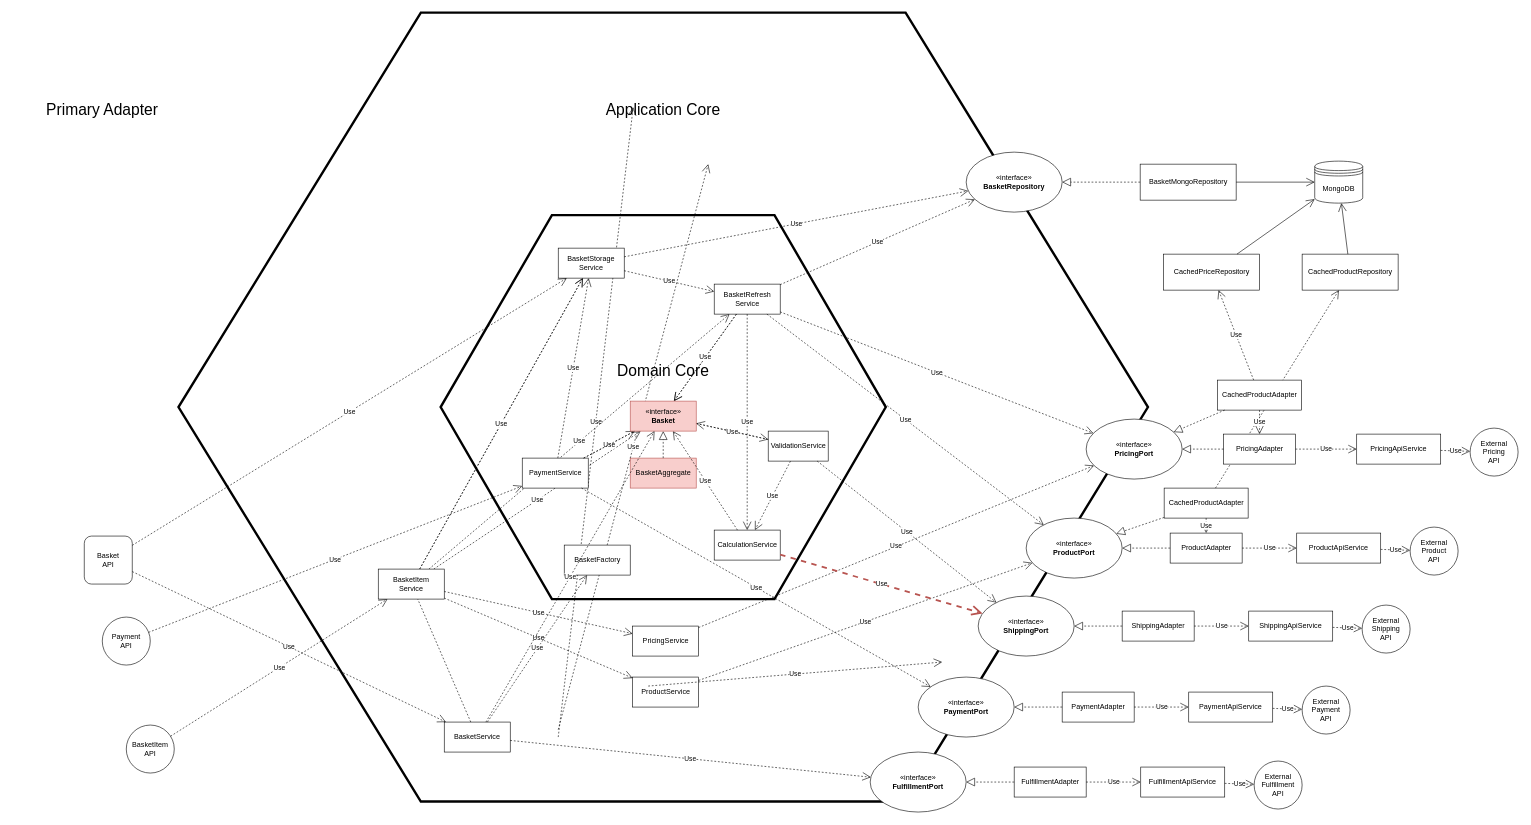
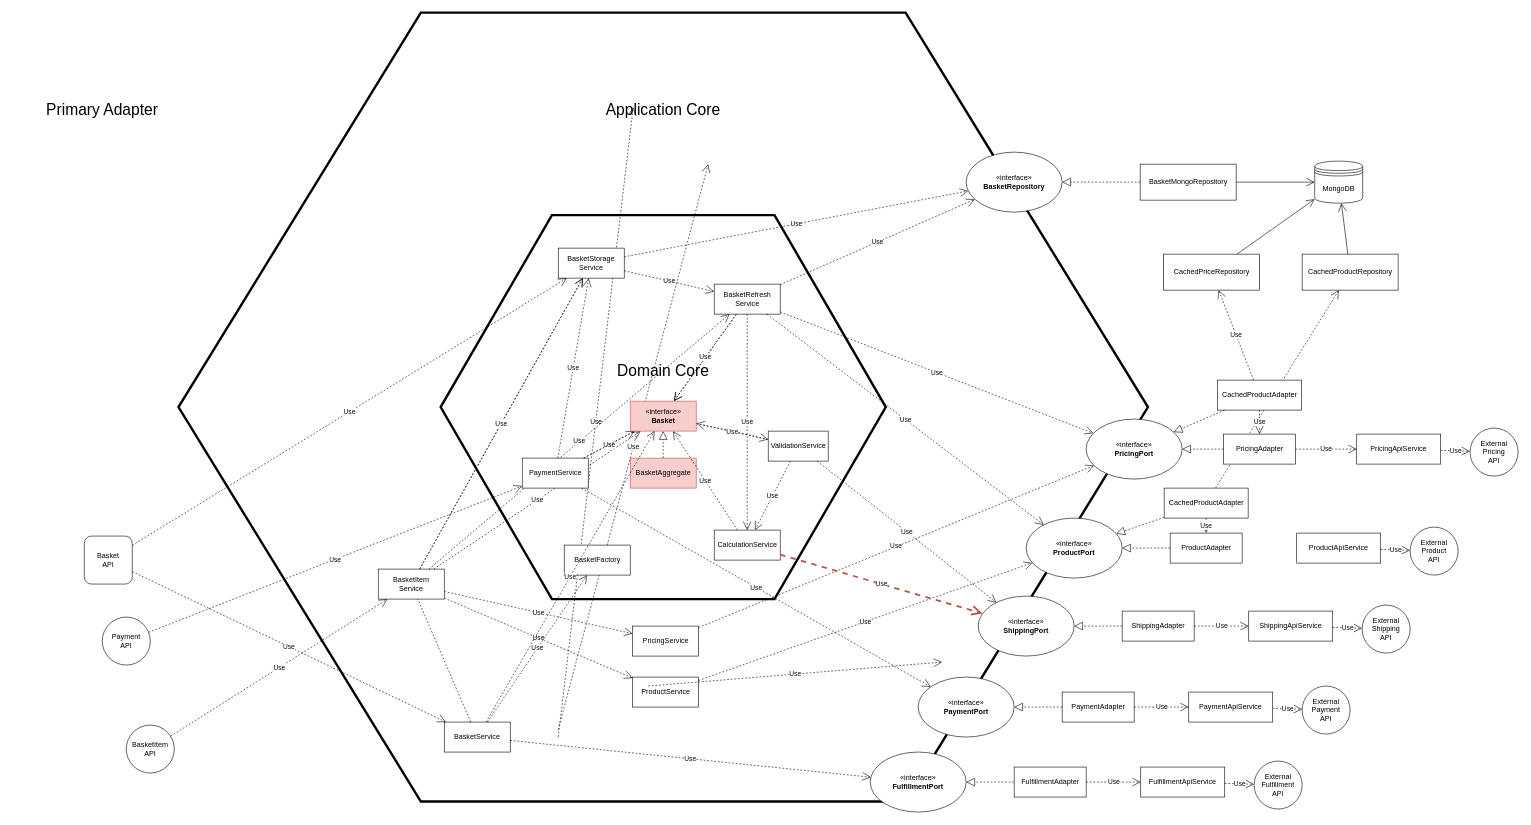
(1269, 548) -> none
